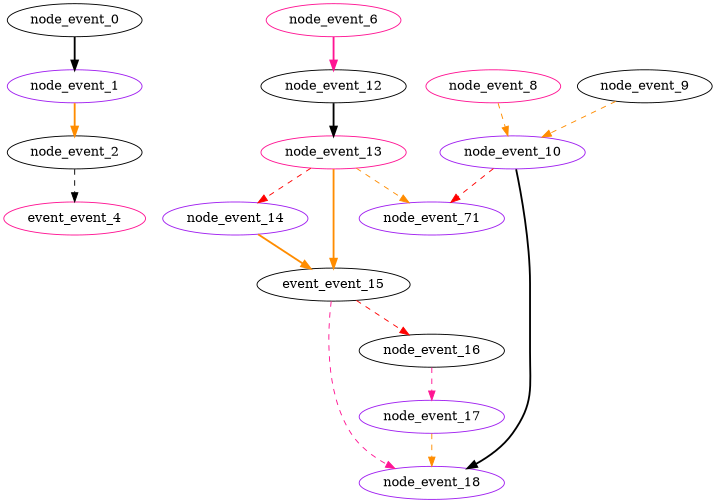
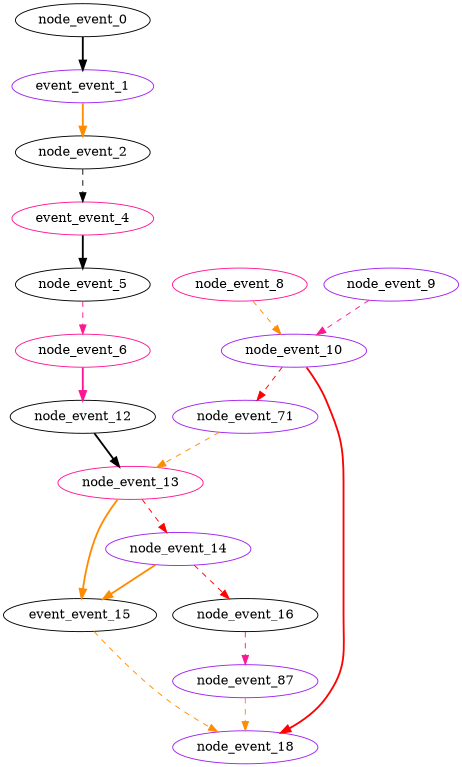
(75, 86) -> (83, 86)
(645, 86) -> (391, 285)
(583, 117) -> (347, 315)
(379, 183) -> (192, 448)
none -> (83, 285)
(379, 315) -> (208, 579)
(530, 327) -> (344, 555)
(335, 392) -> (148, 684)
(432, 417) -> (245, 681)
